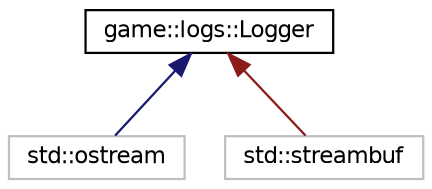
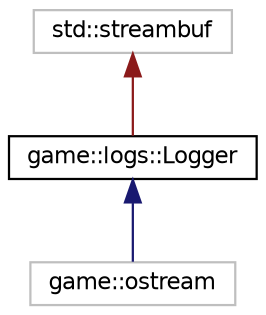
(275, 103) -> (133, 106)
(97, 158) -> (133, 284)
